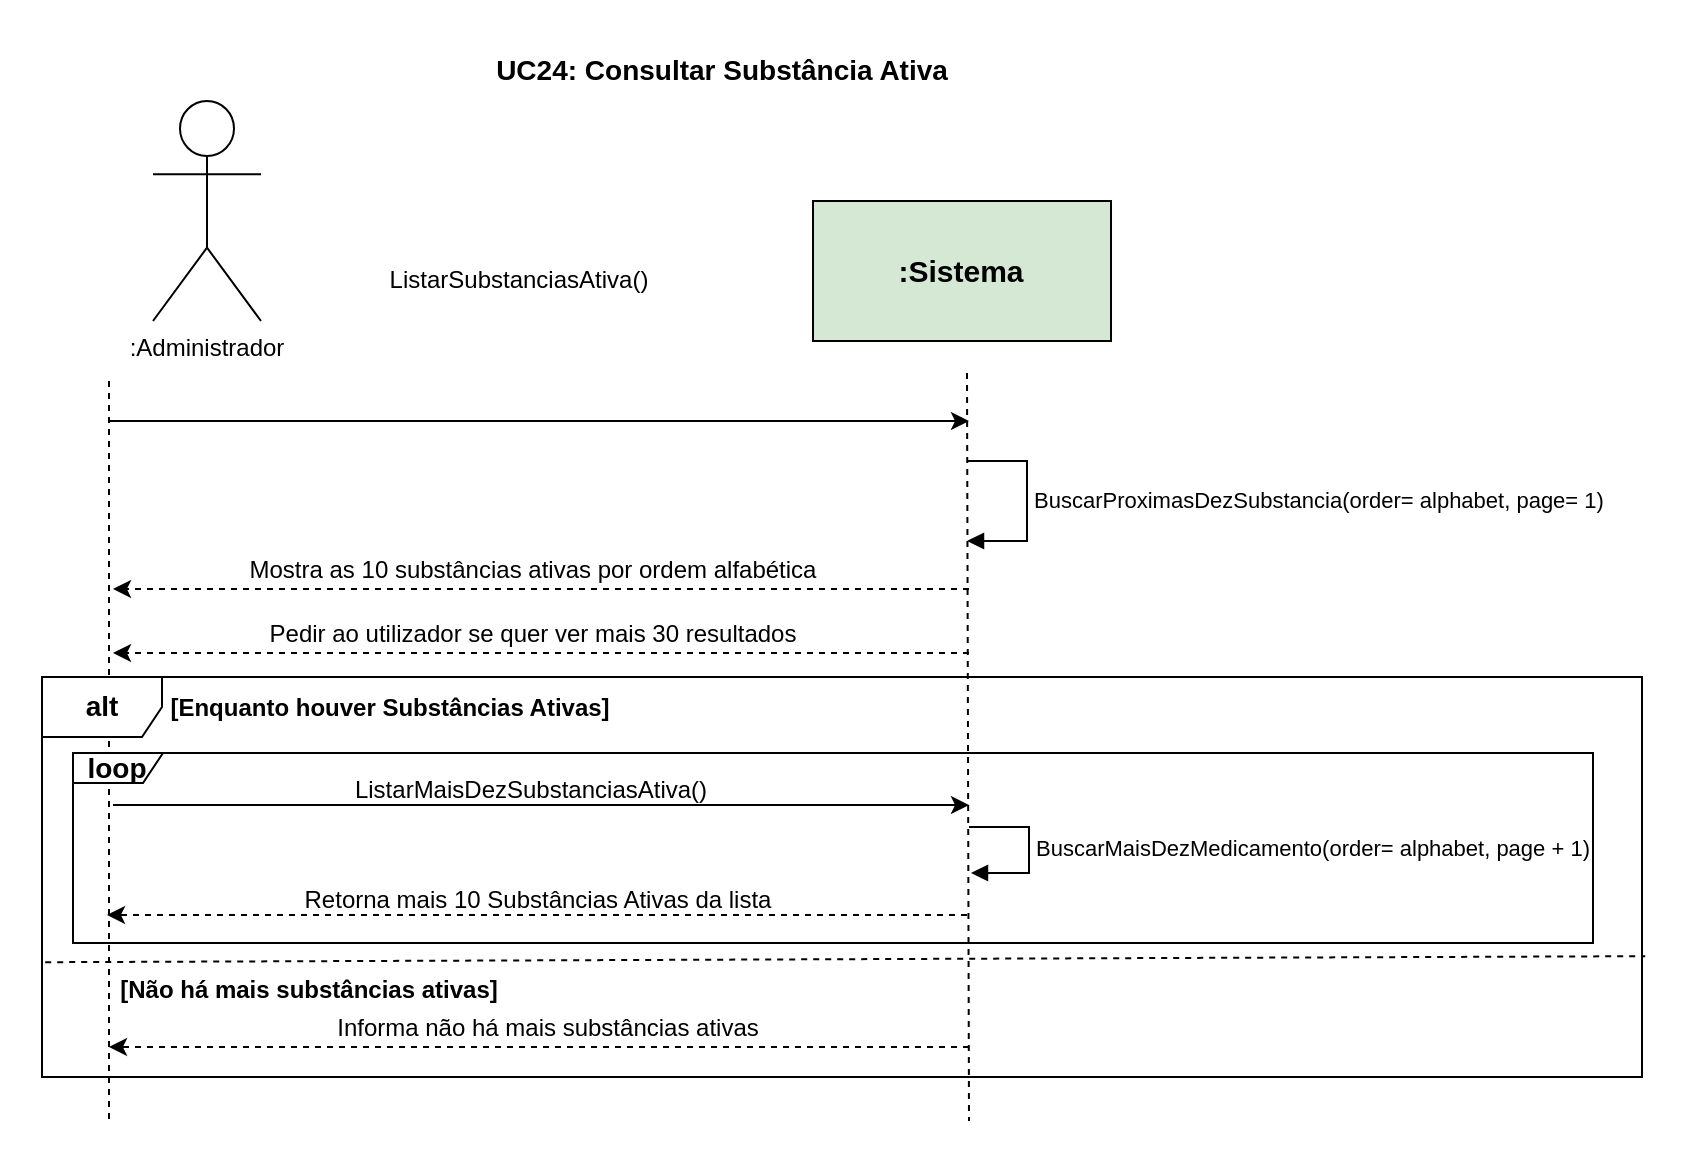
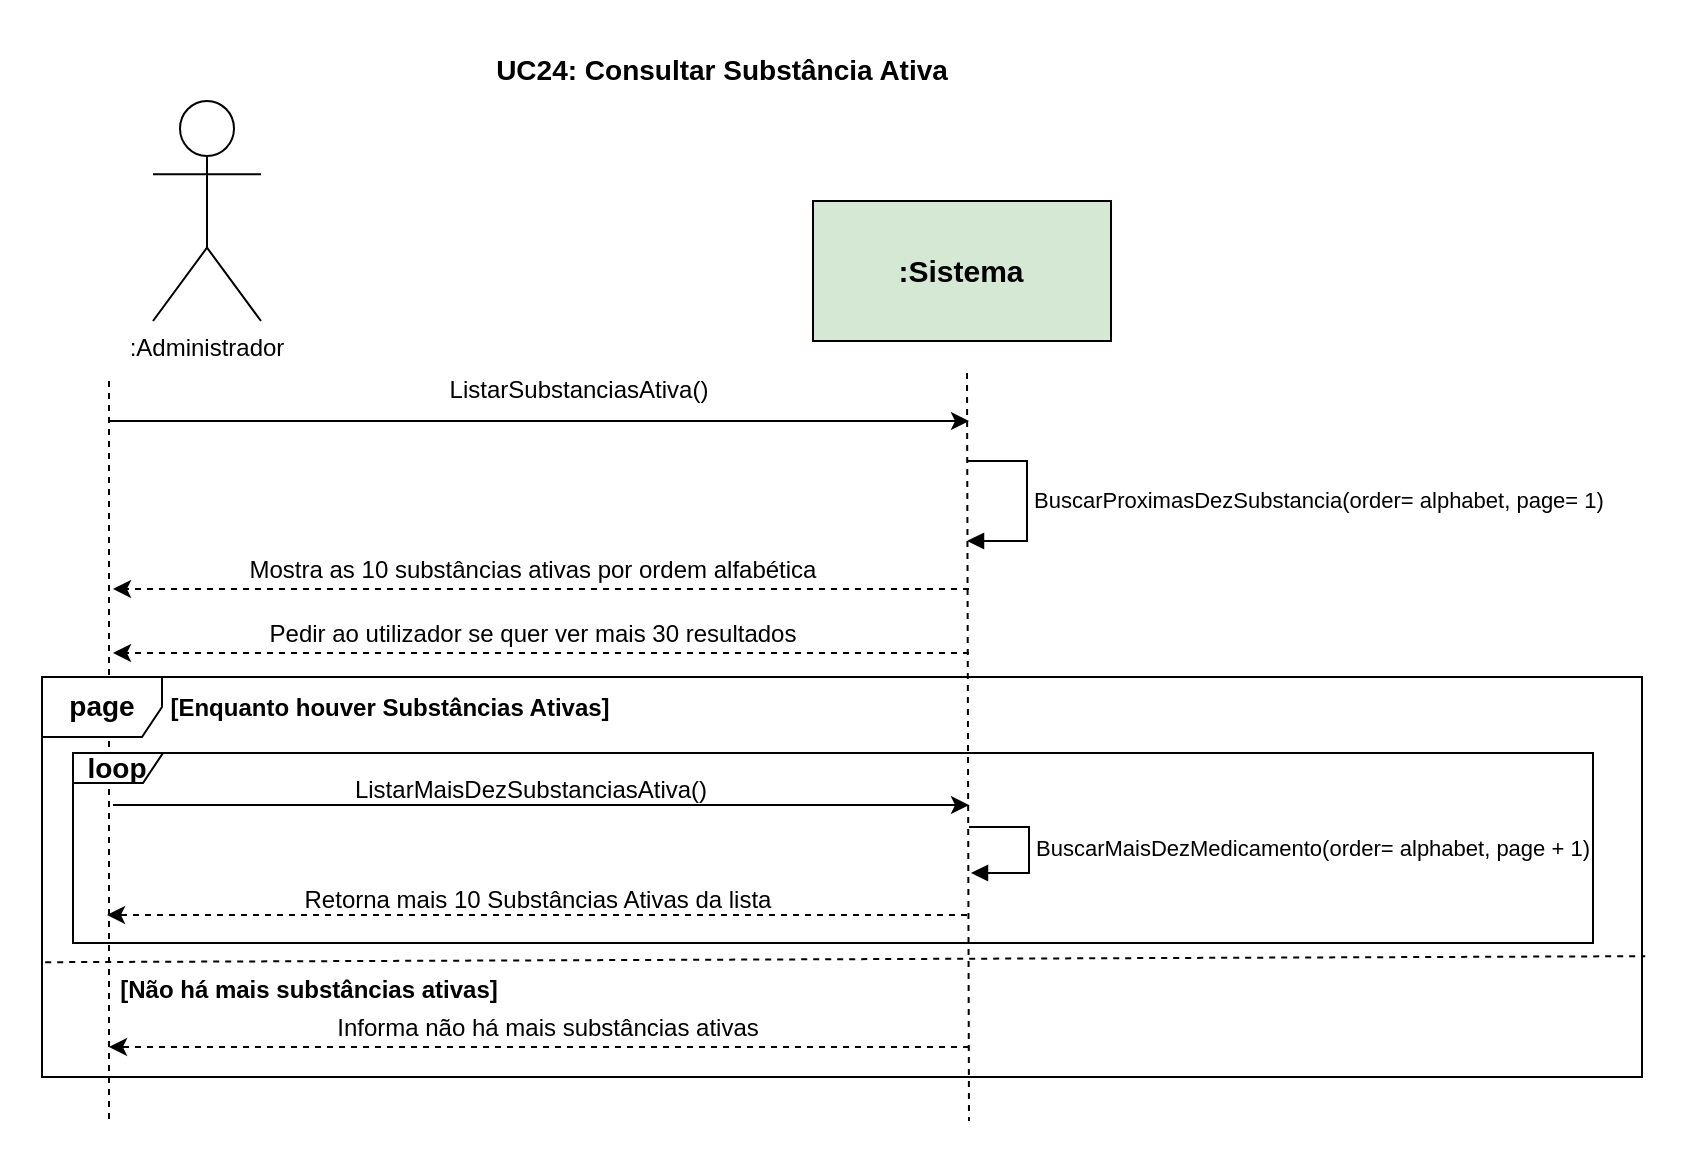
(520, 281) -> (580, 391)
(103, 707) -> (103, 707)
